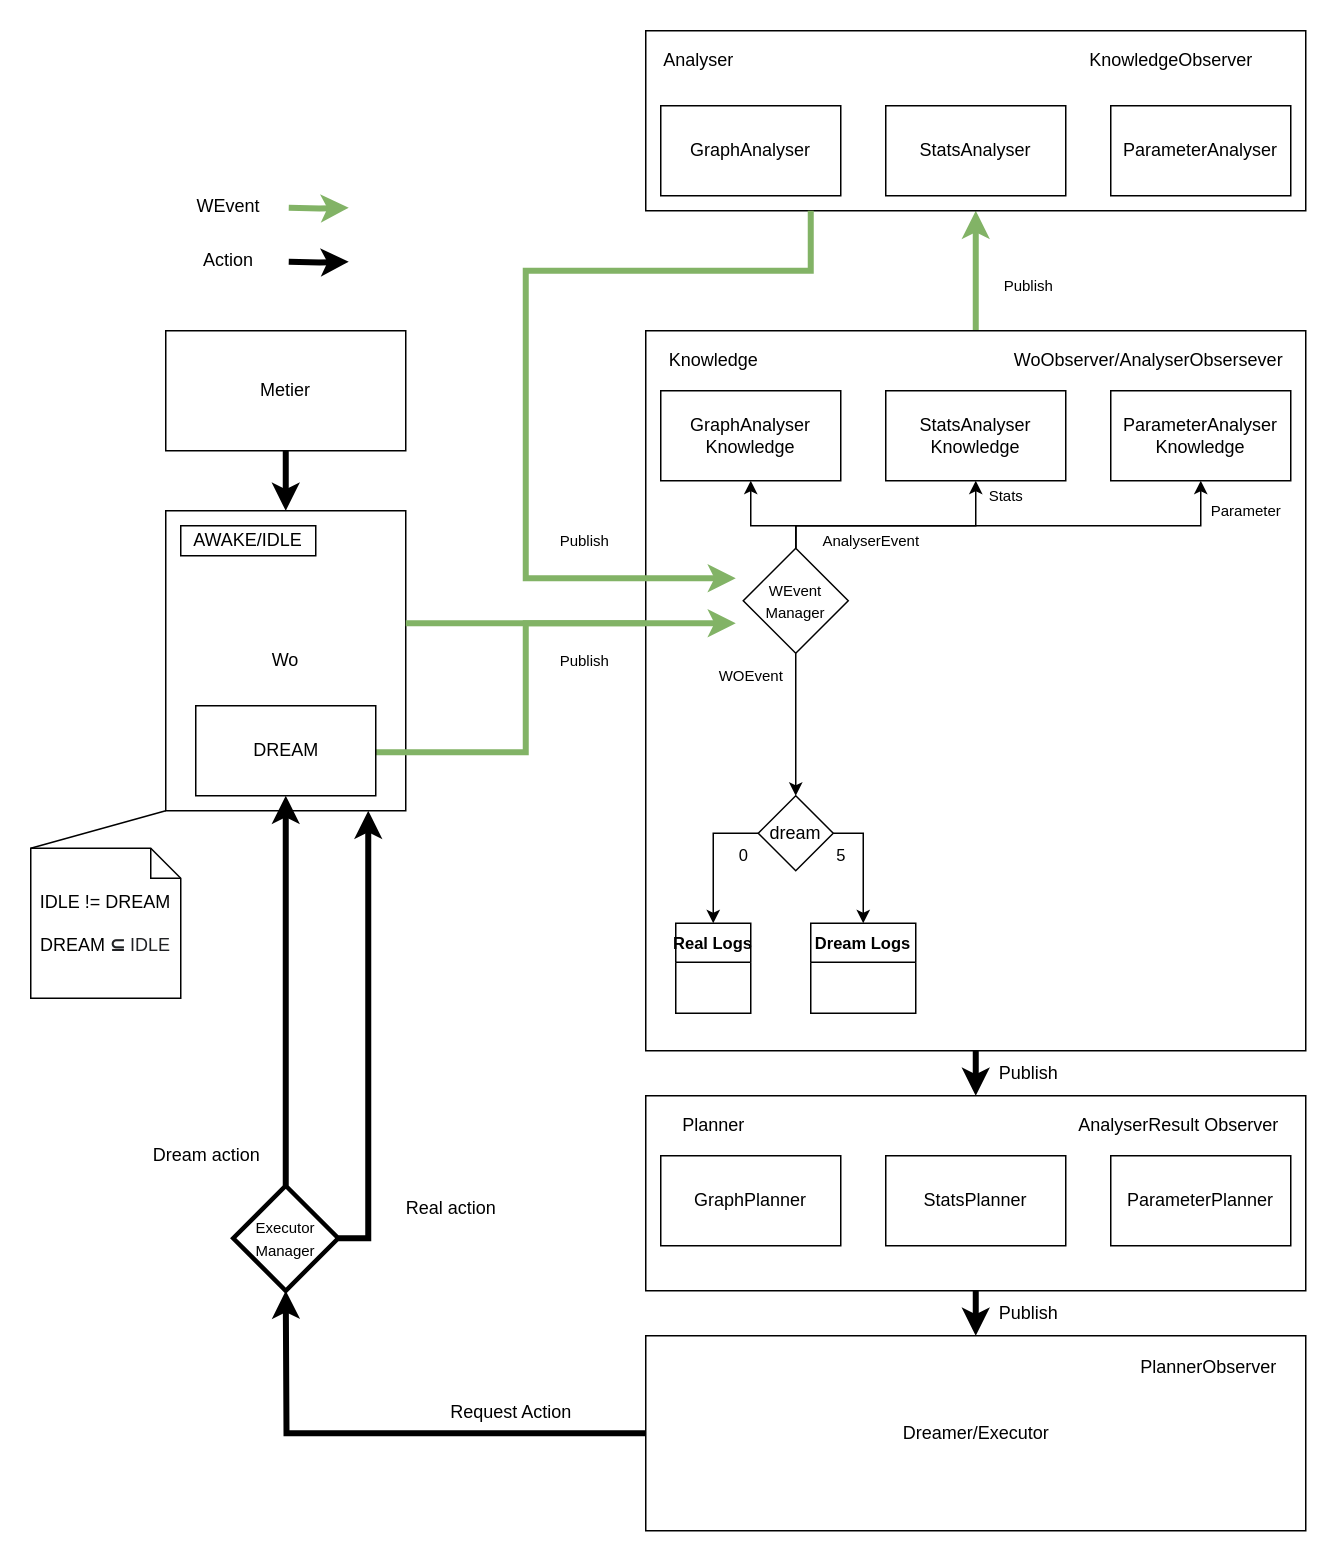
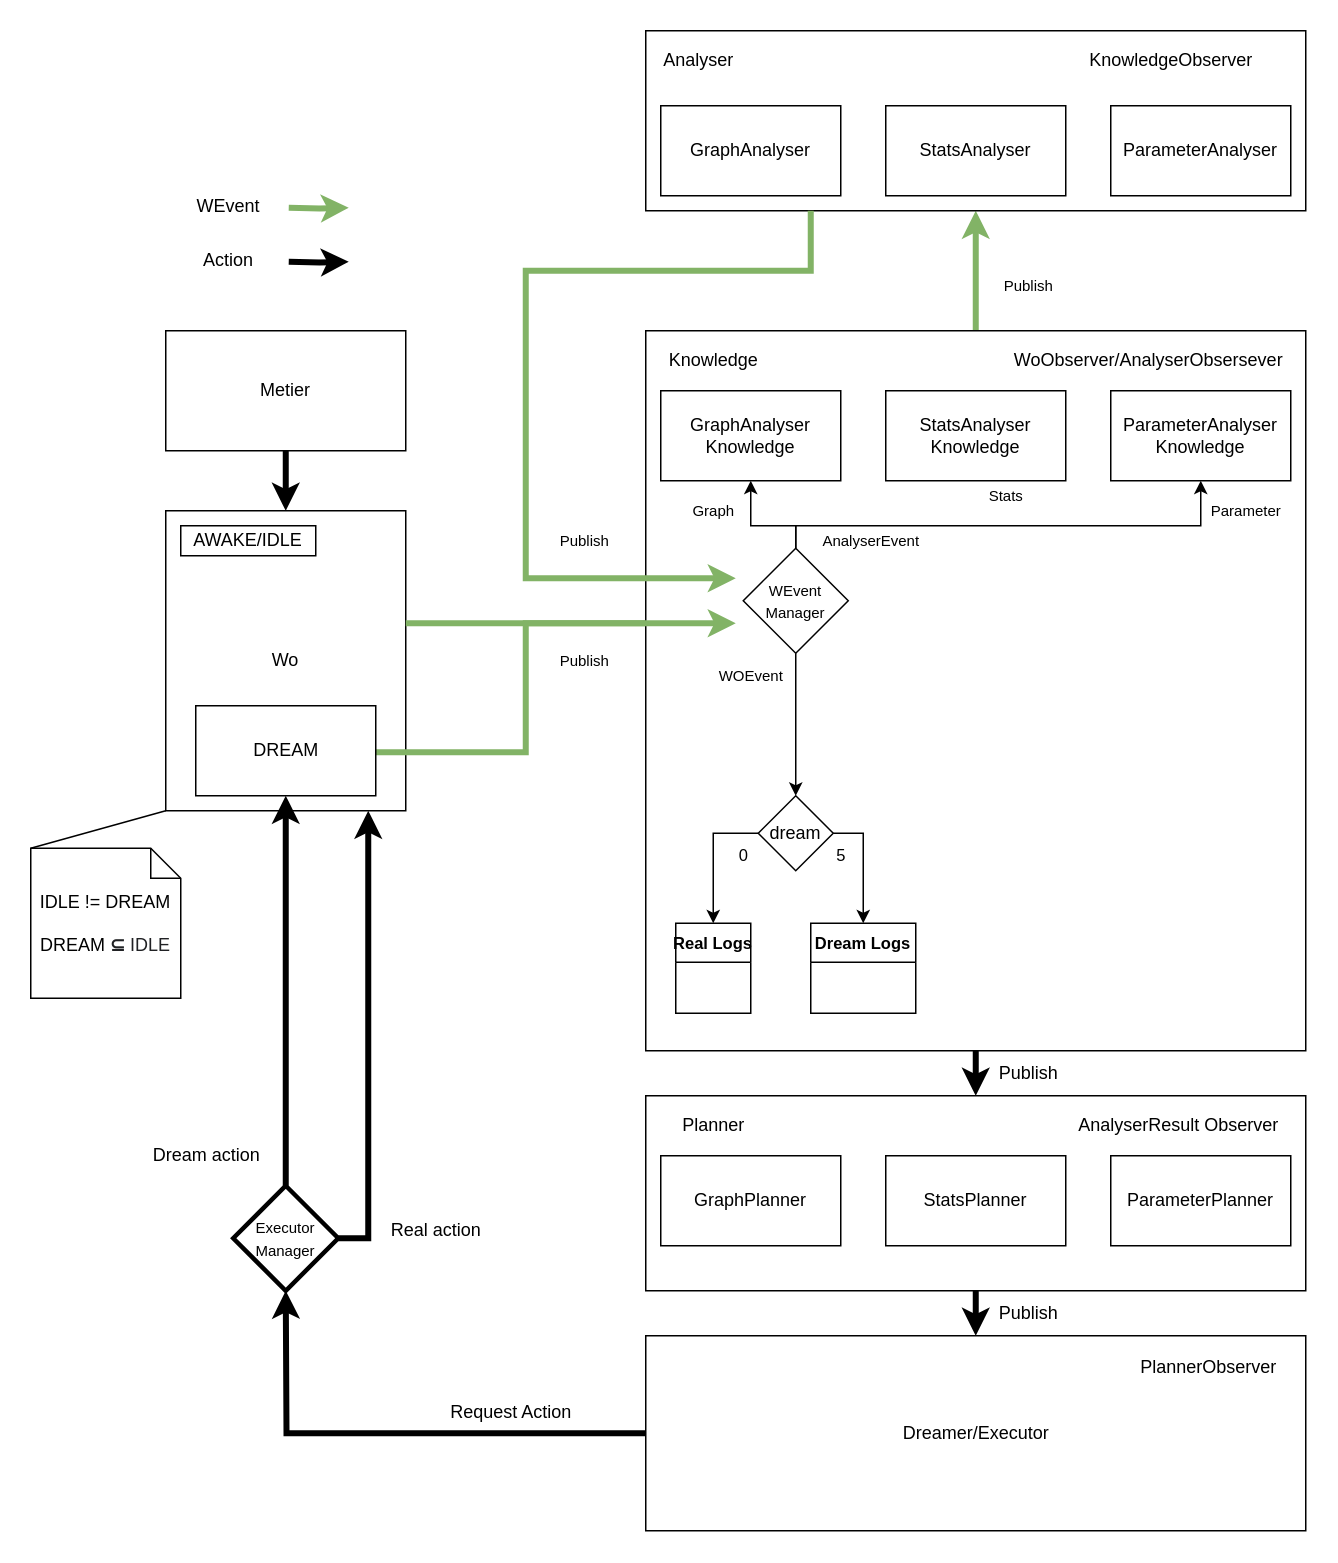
(976, 507) -> none
none -> (713, 511)
(451, 1208) -> (436, 1231)
